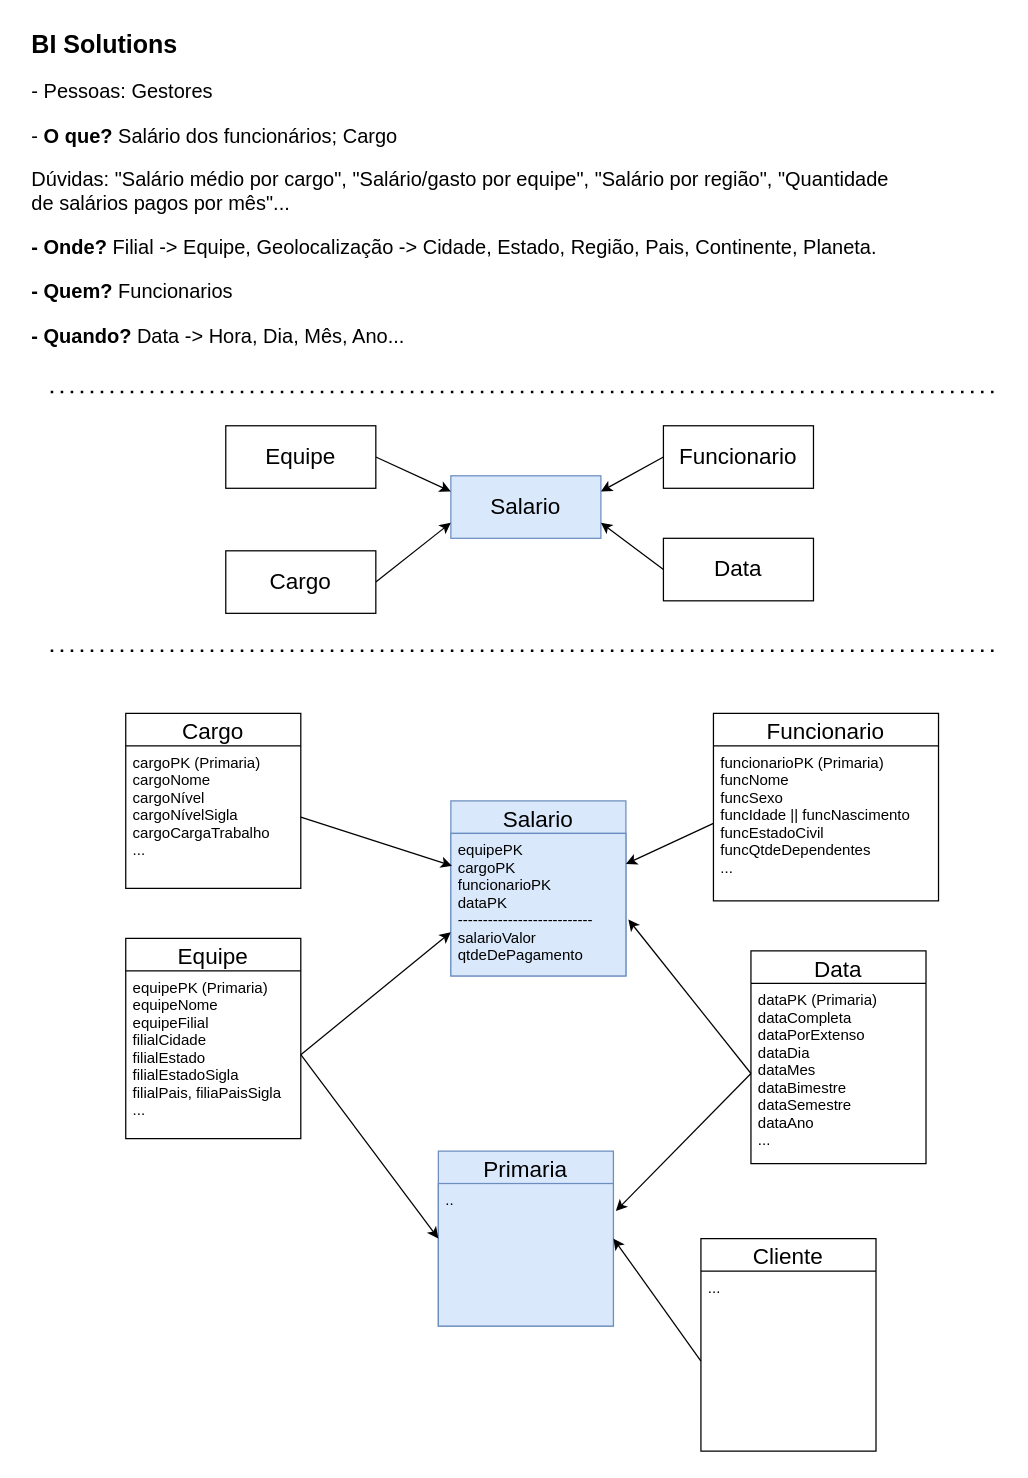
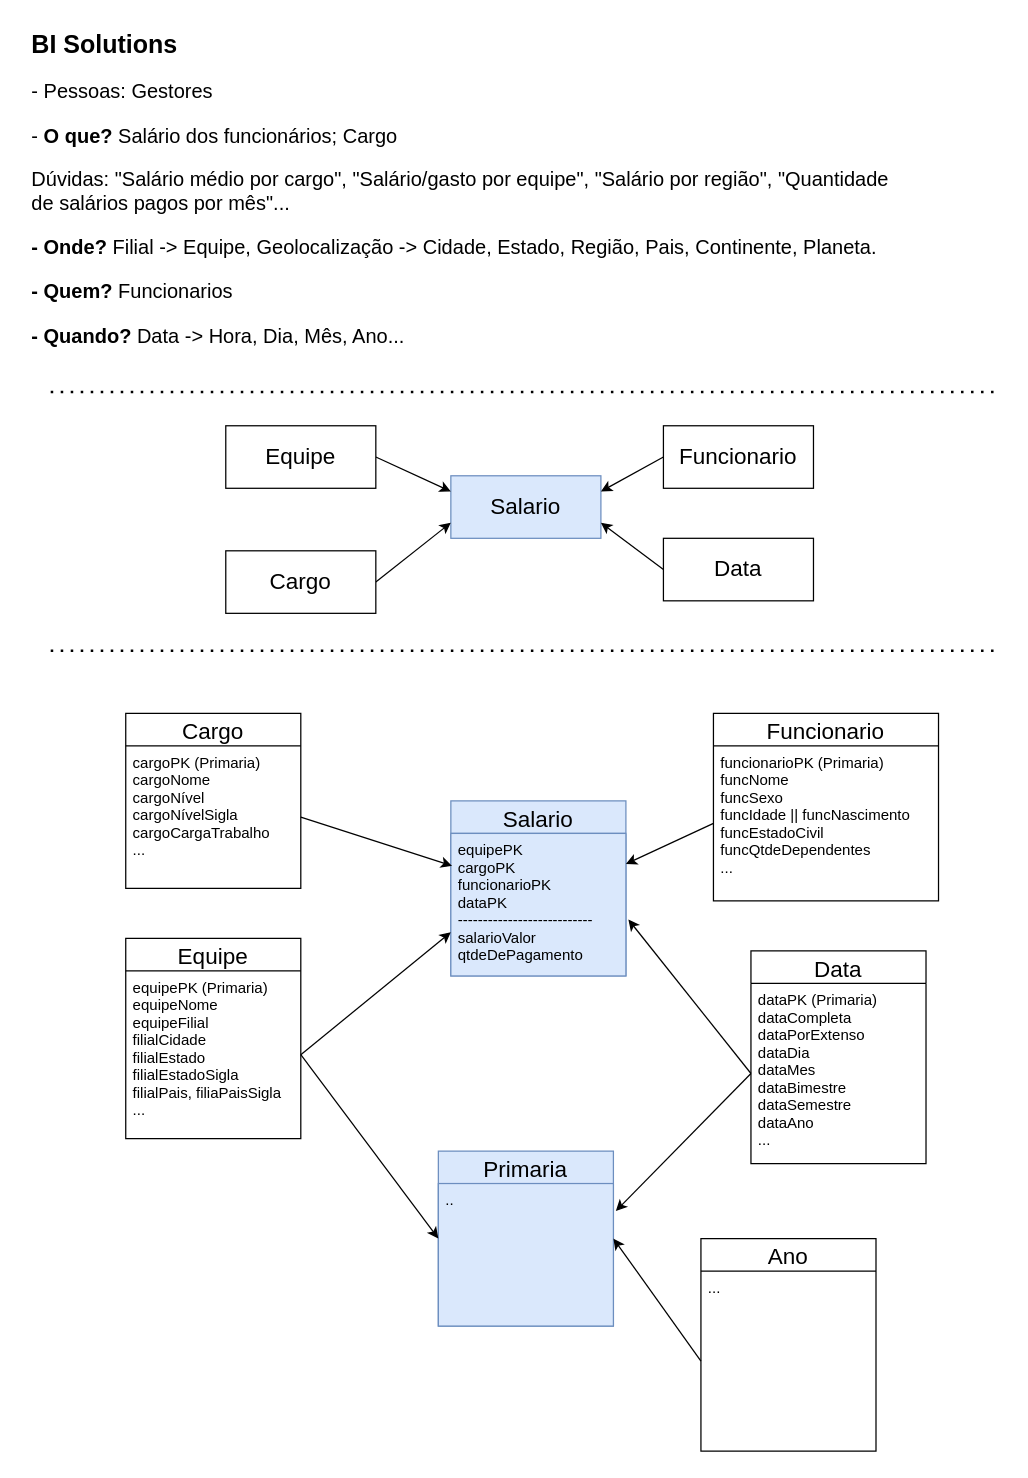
(788, 1256) -> (788, 1256)
